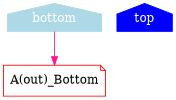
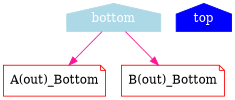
none -> (173, 81)
